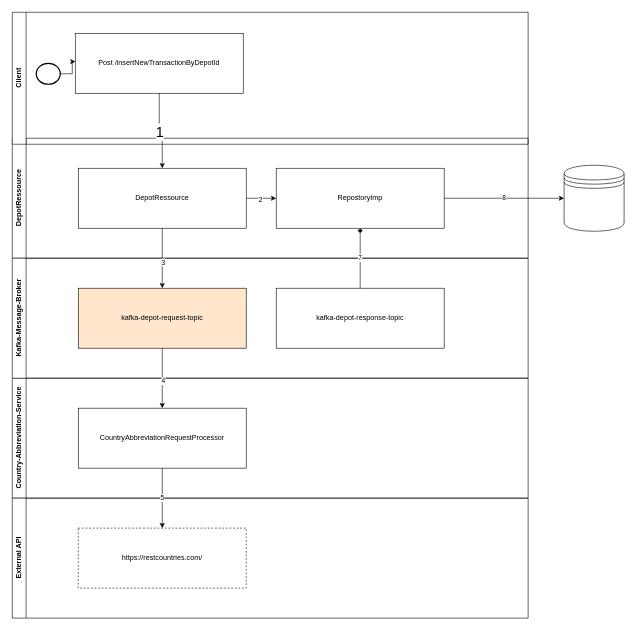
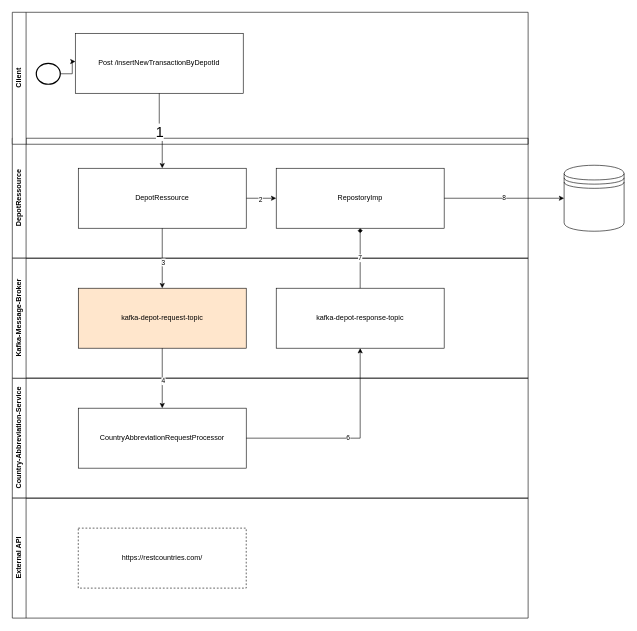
none -> (348, 438)
(162, 496) -> none
